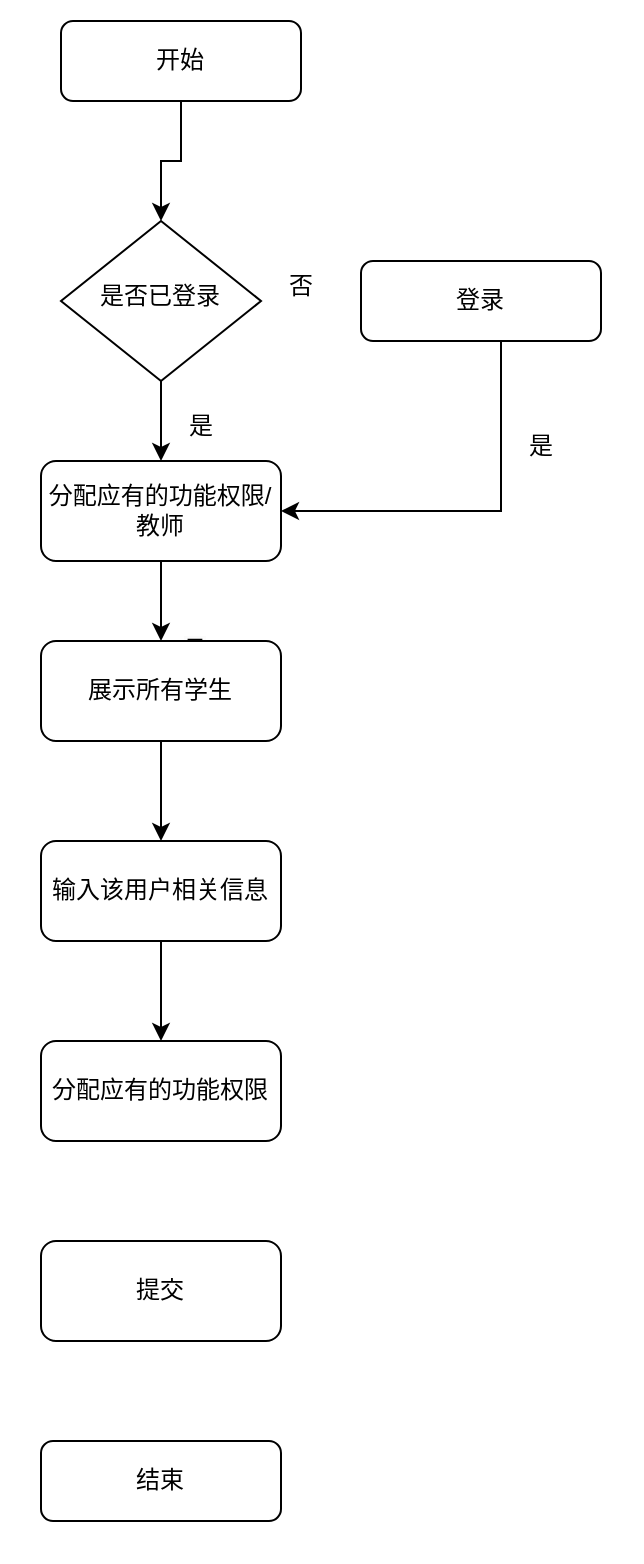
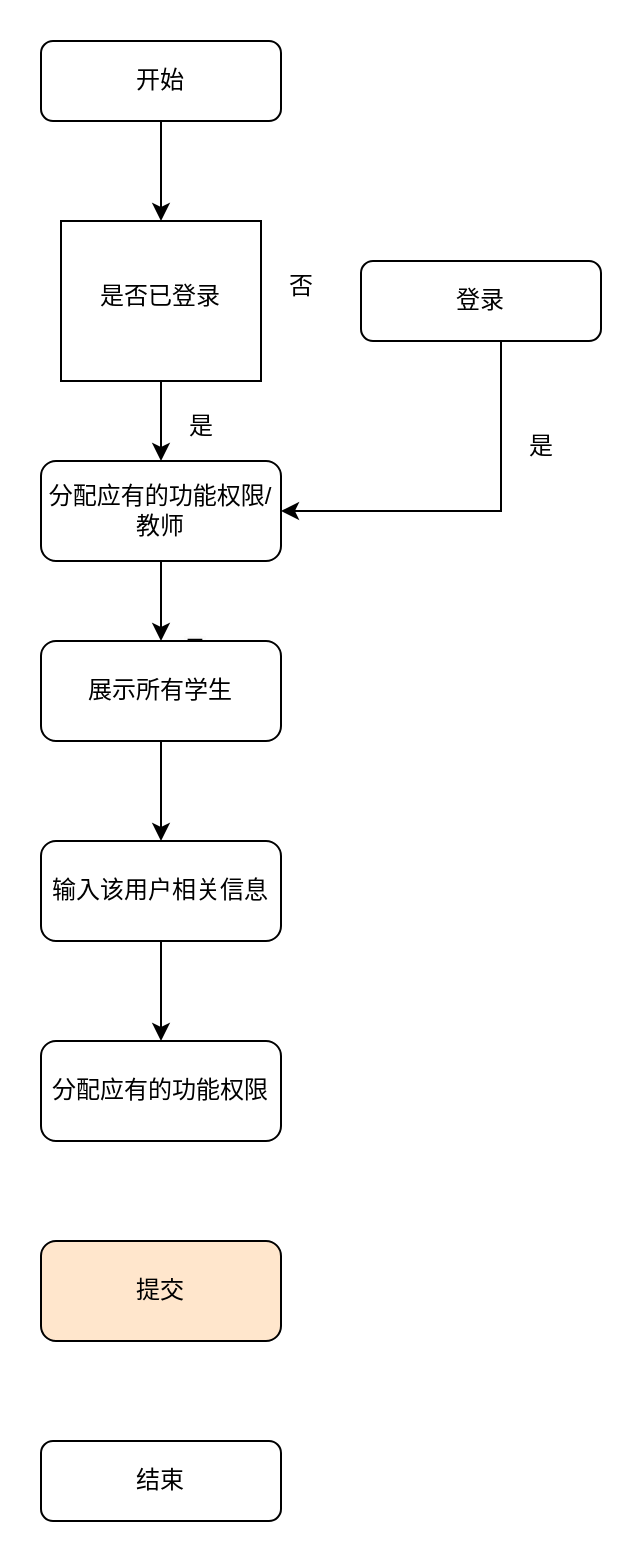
(181, 61) -> (161, 81)
(161, 301) -> (161, 301)
(161, 1291) -> (161, 1291)
